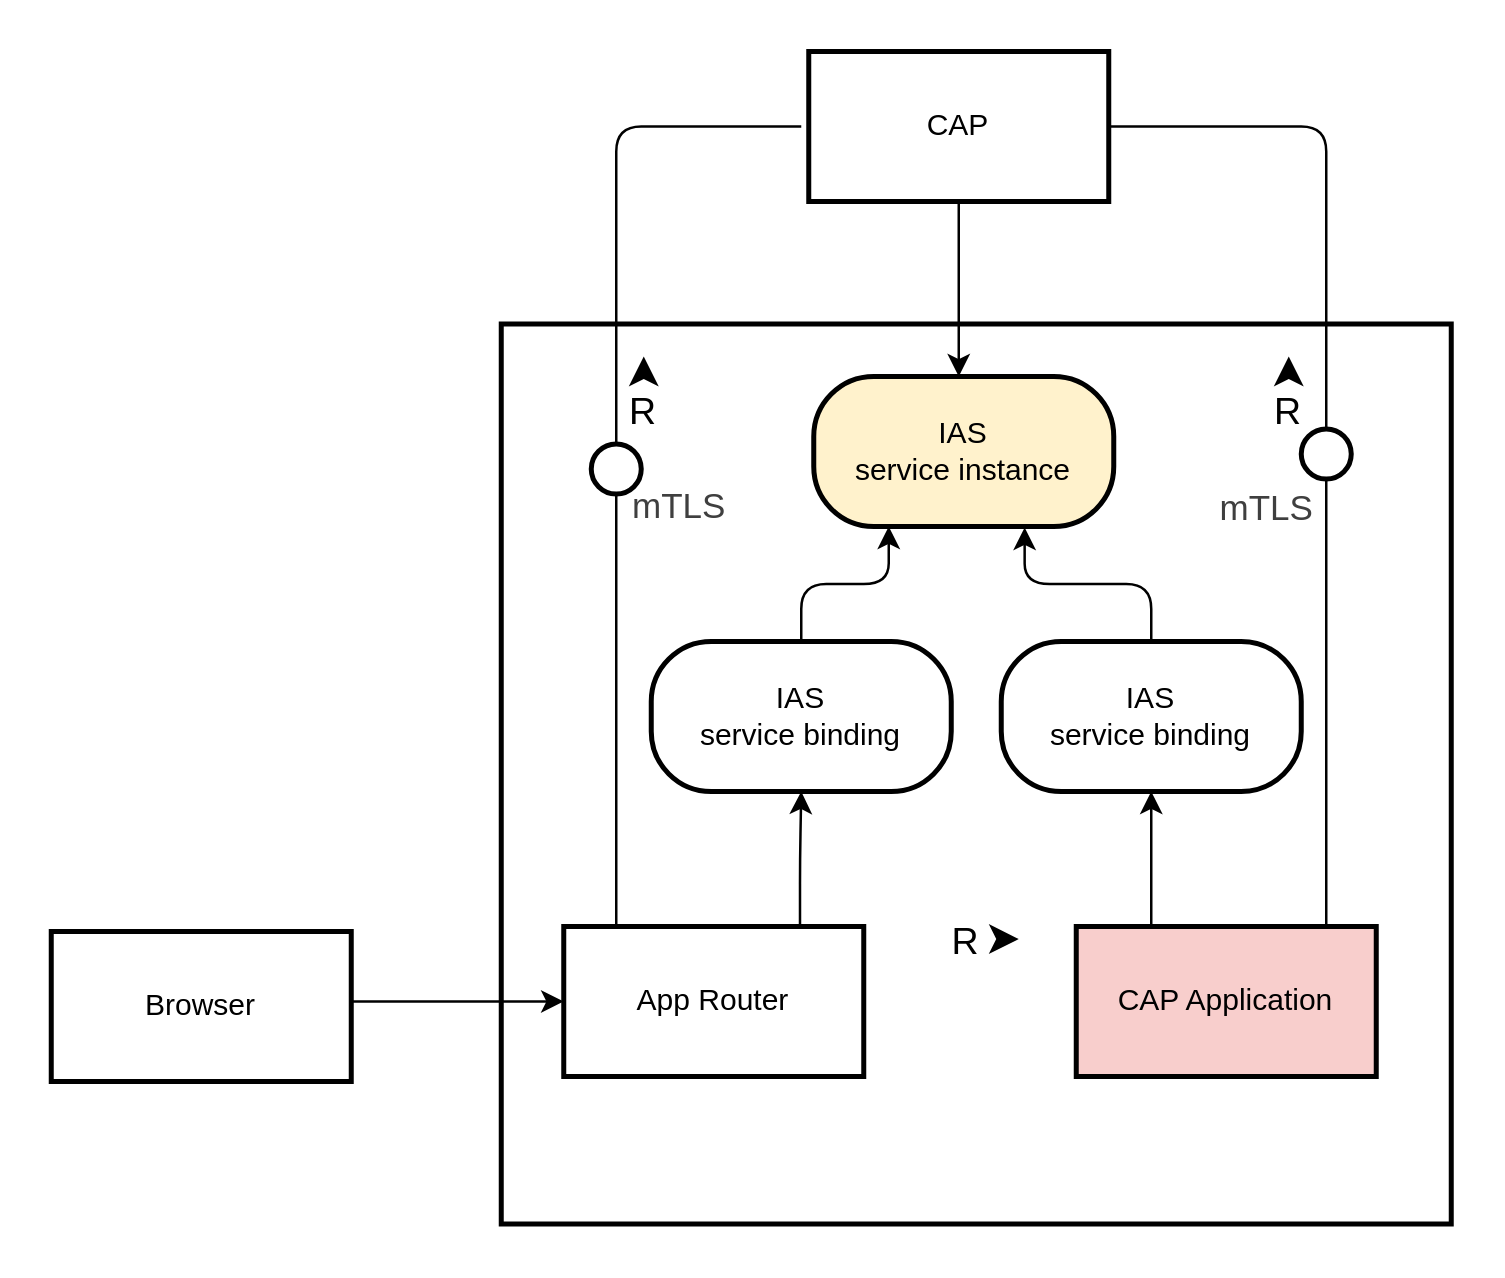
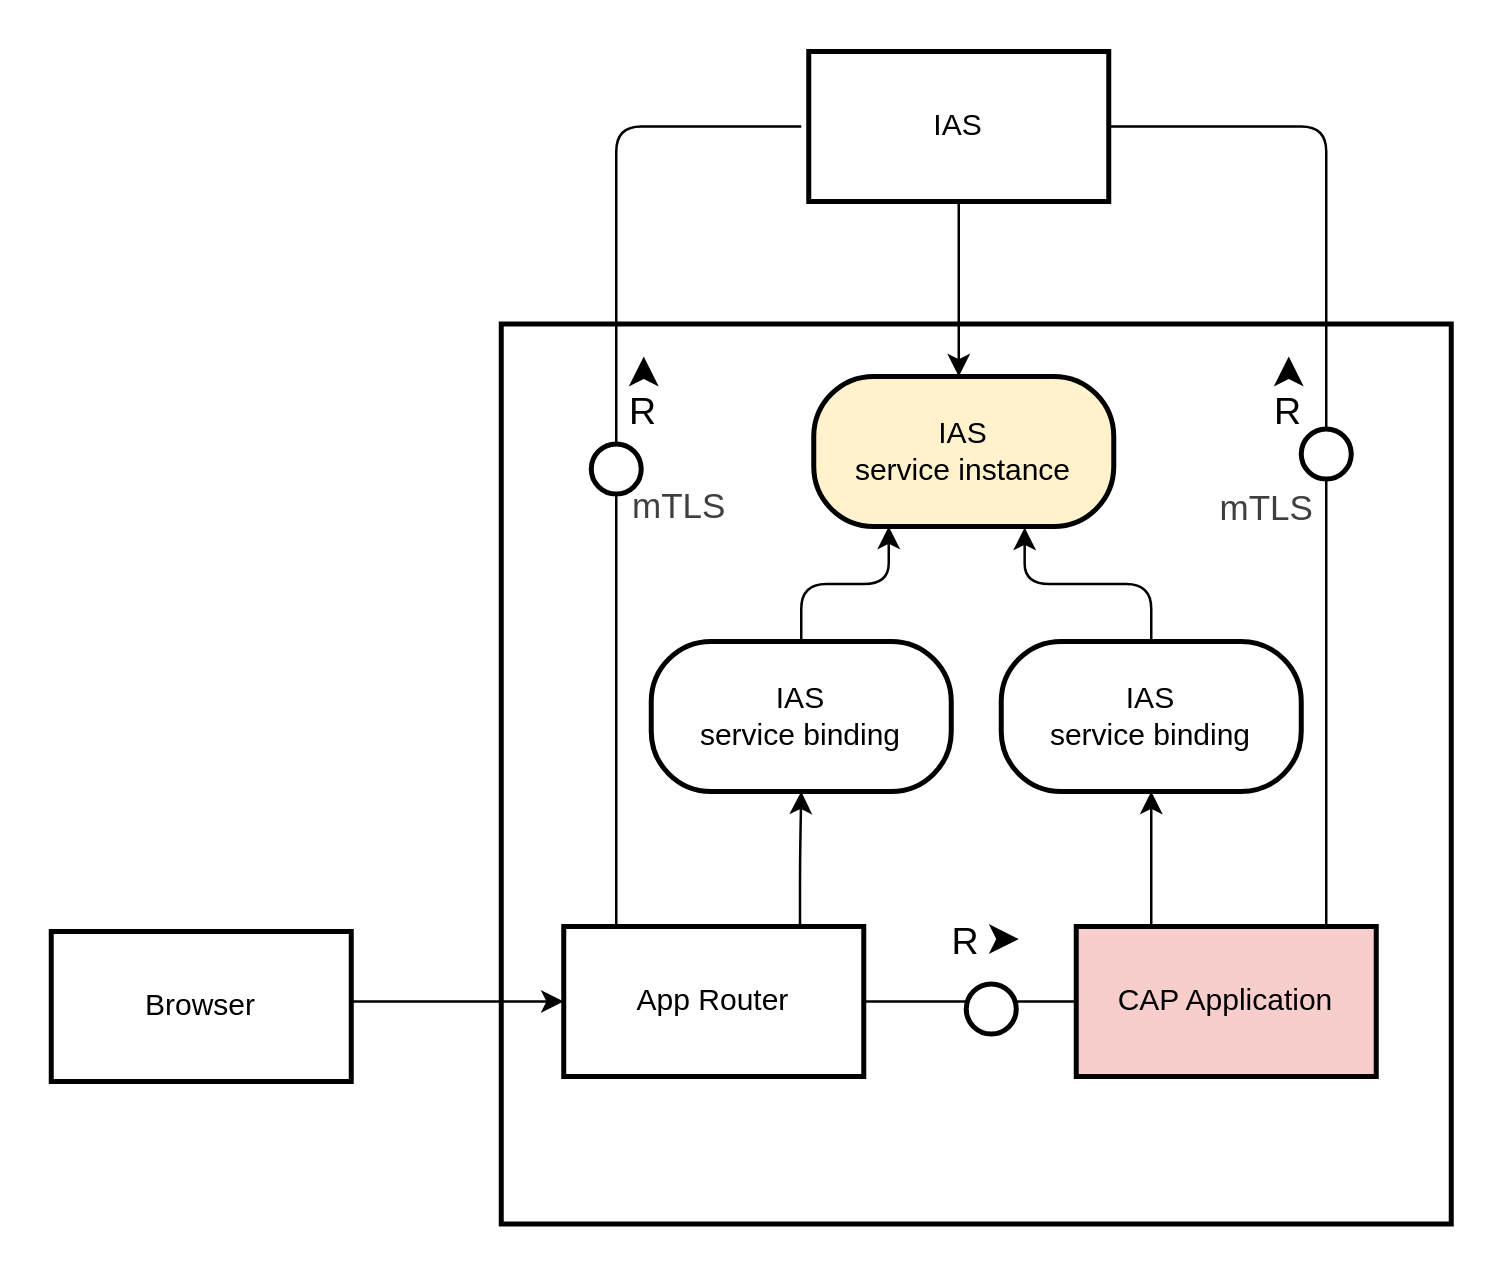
(959, 126) -> (959, 126)
none -> (918, 1001)
